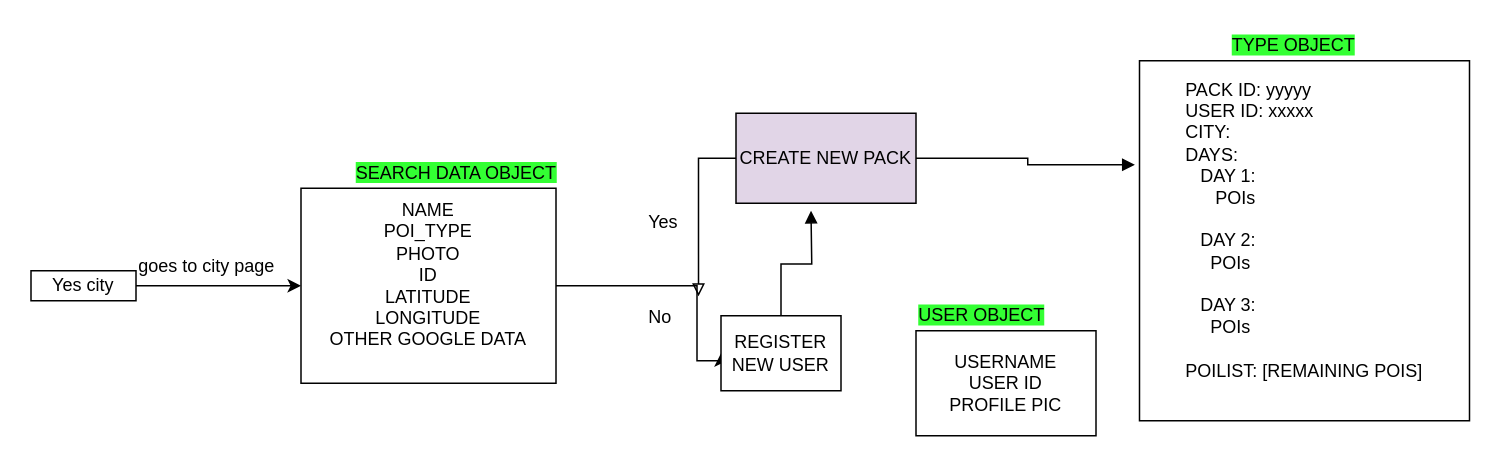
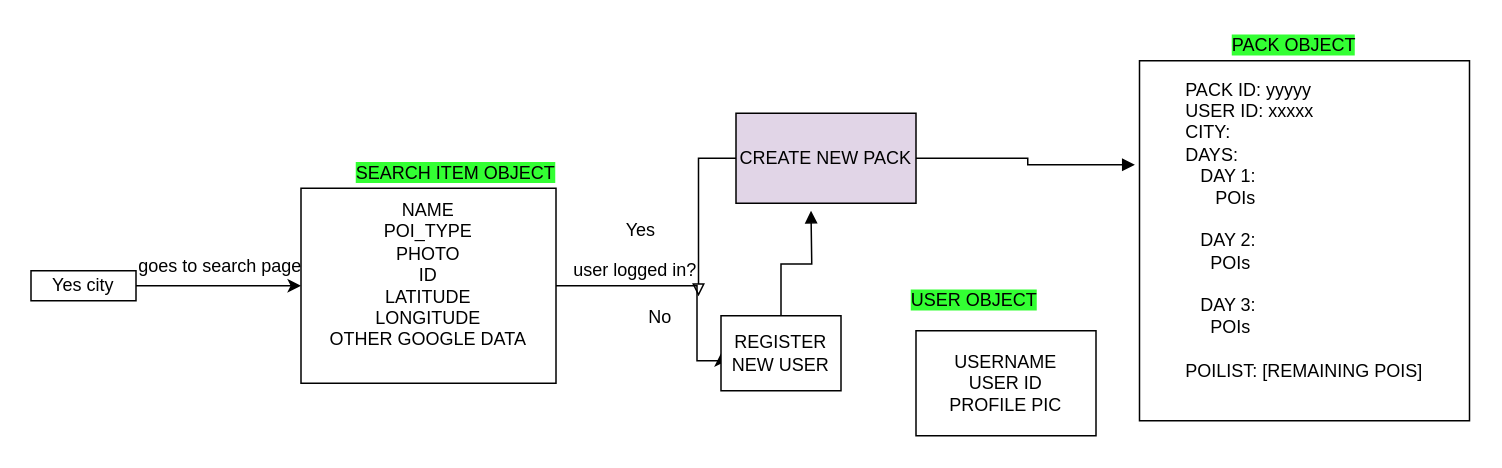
(1285, 46) -> (1285, 46)
(442, 174) -> (442, 174)
(676, 223) -> (653, 230)
(215, 267) -> (227, 267)
none -> (646, 271)
(991, 316) -> (983, 301)
